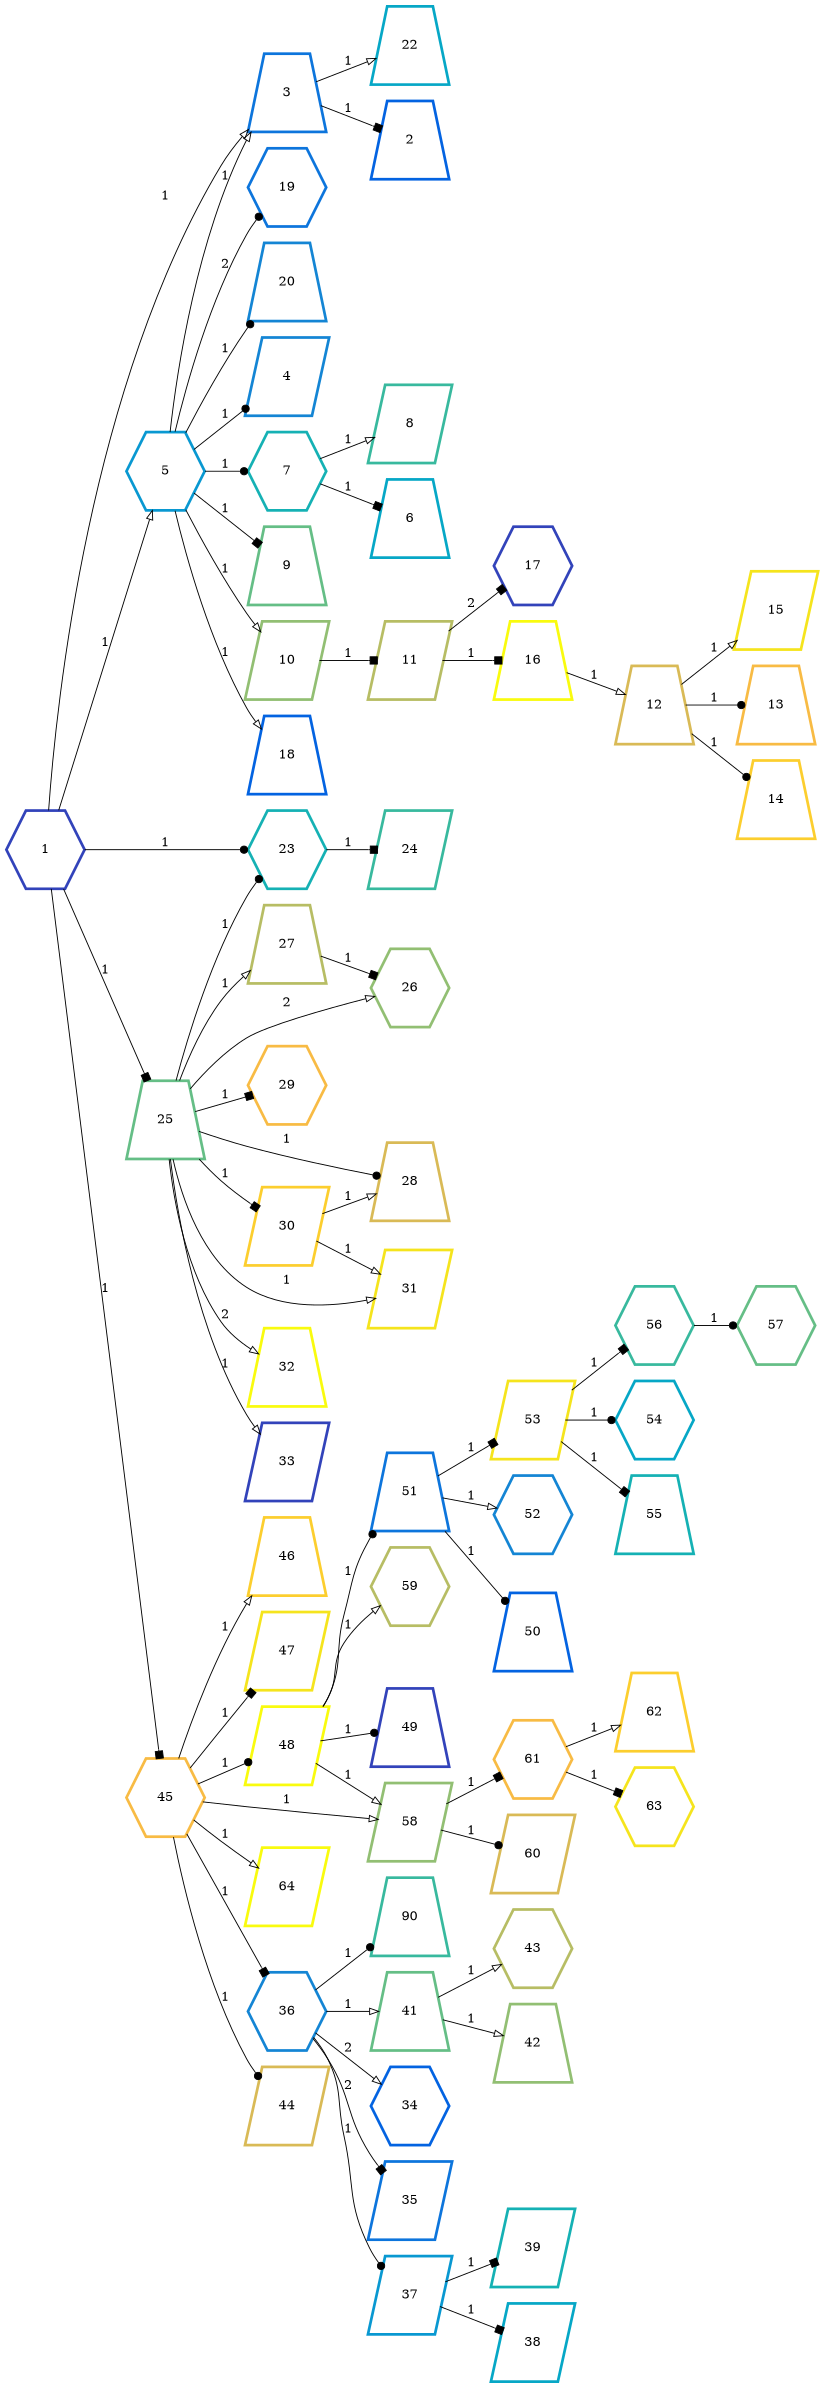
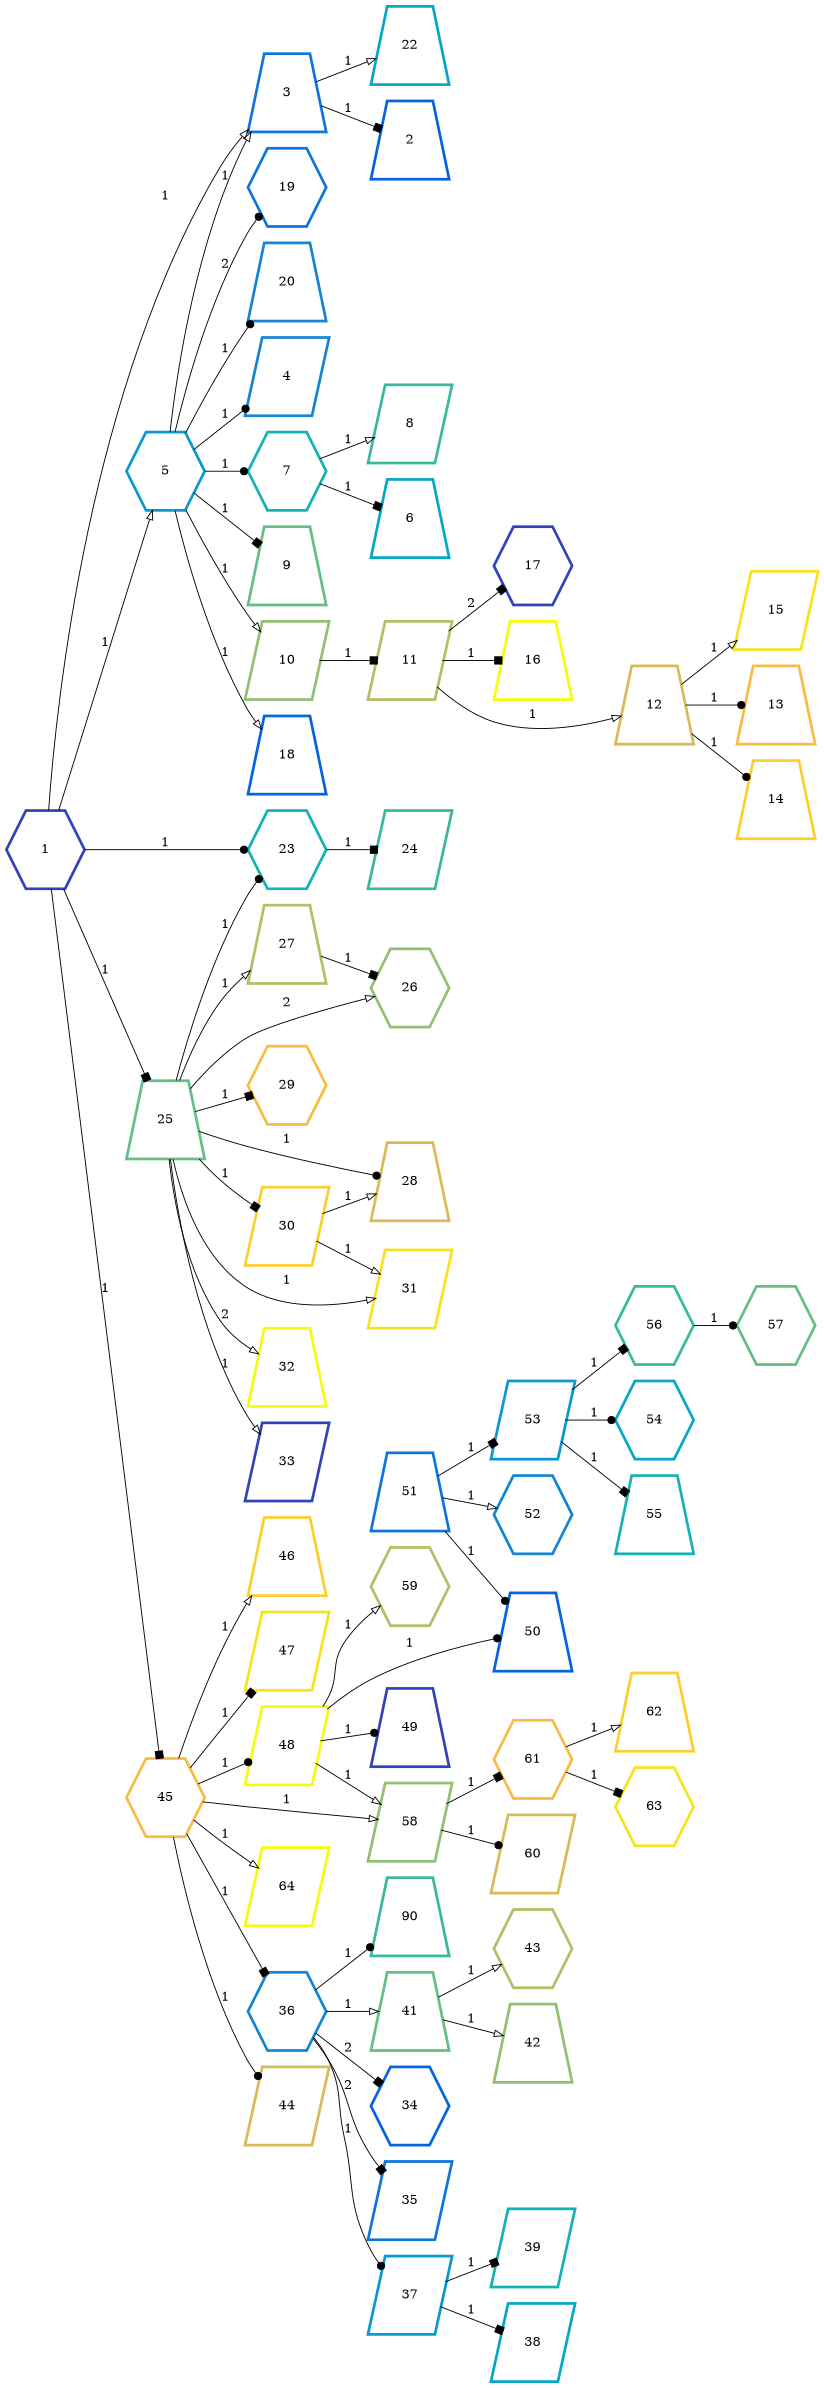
(592, 682) -> (520, 727)
(533, 1420) -> (533, 1420)
(343, 1621) -> (406, 1664)
(345, 2056) -> (345, 2056)
